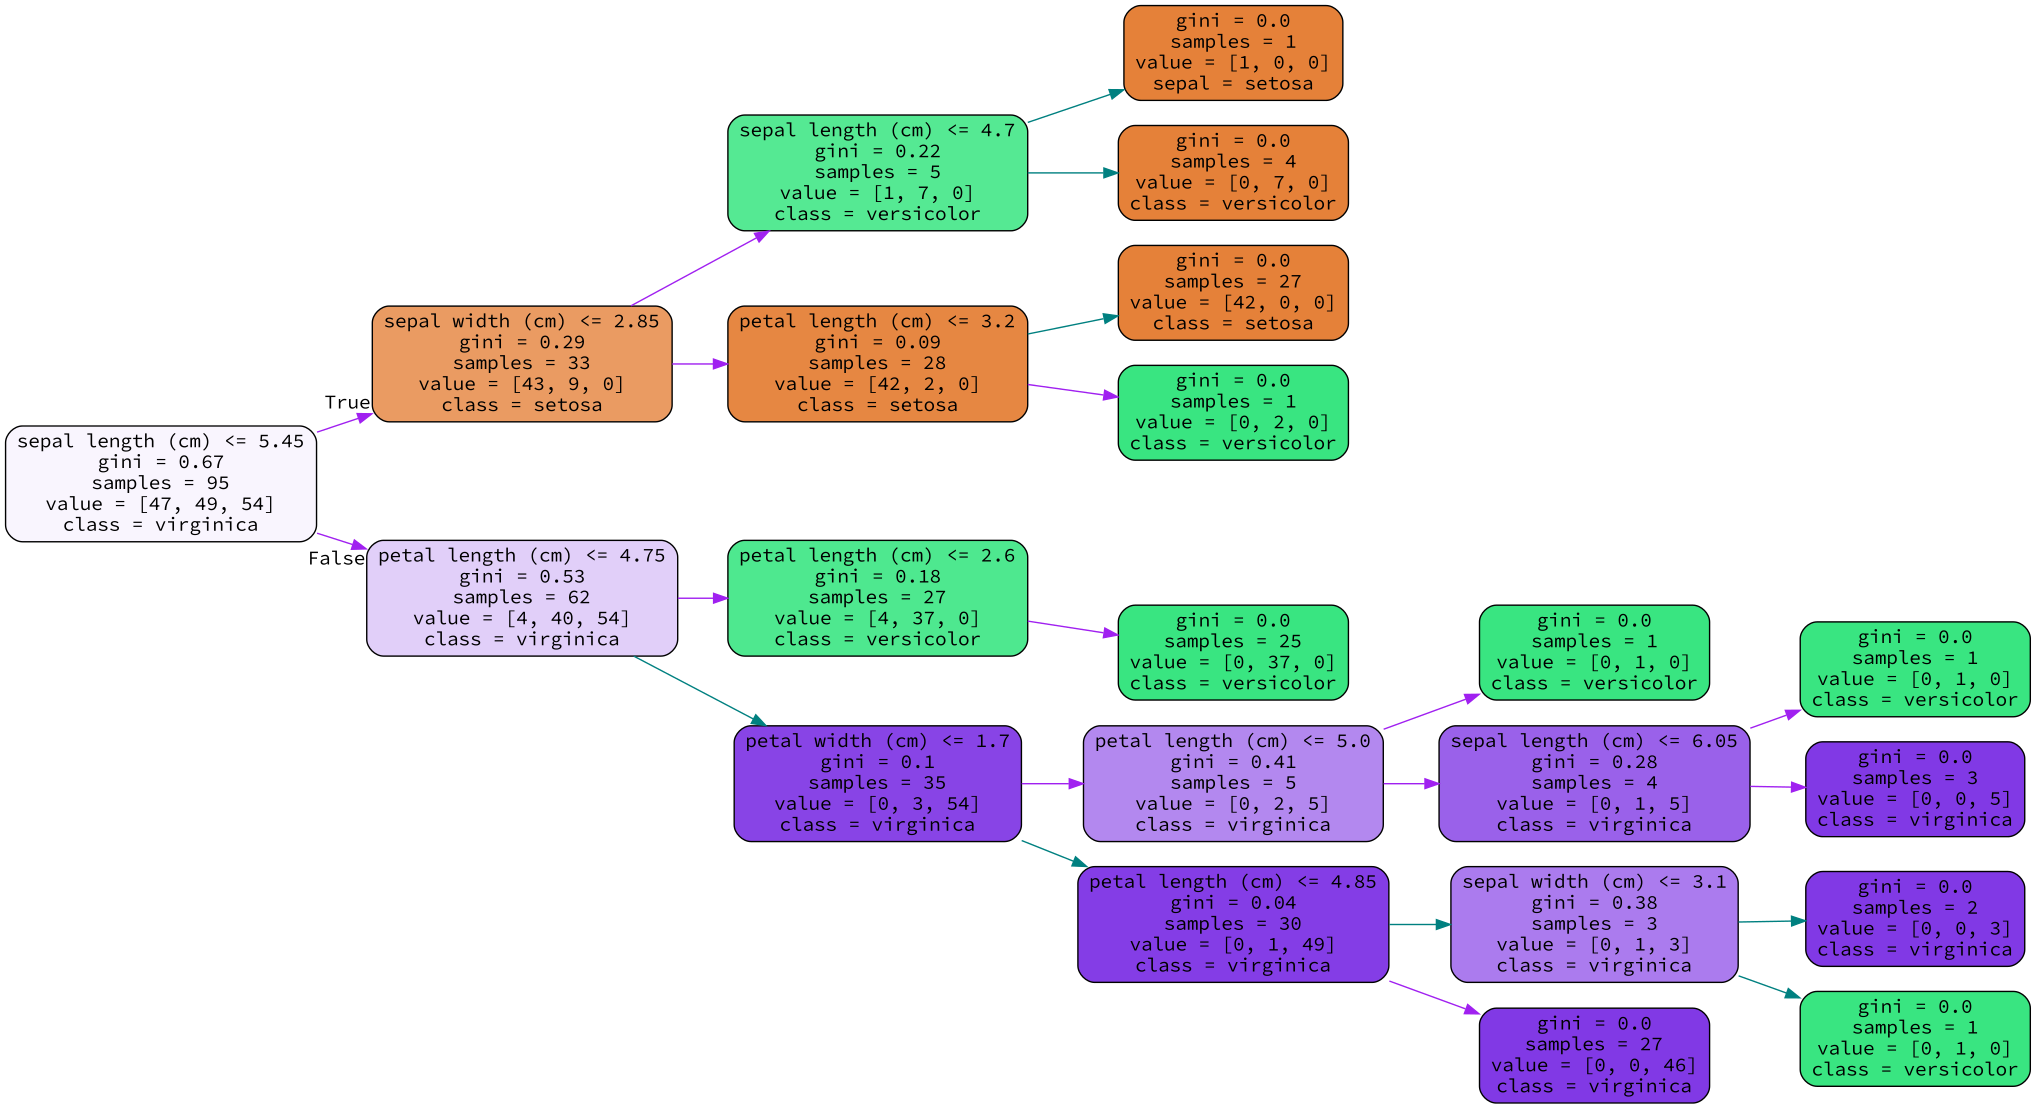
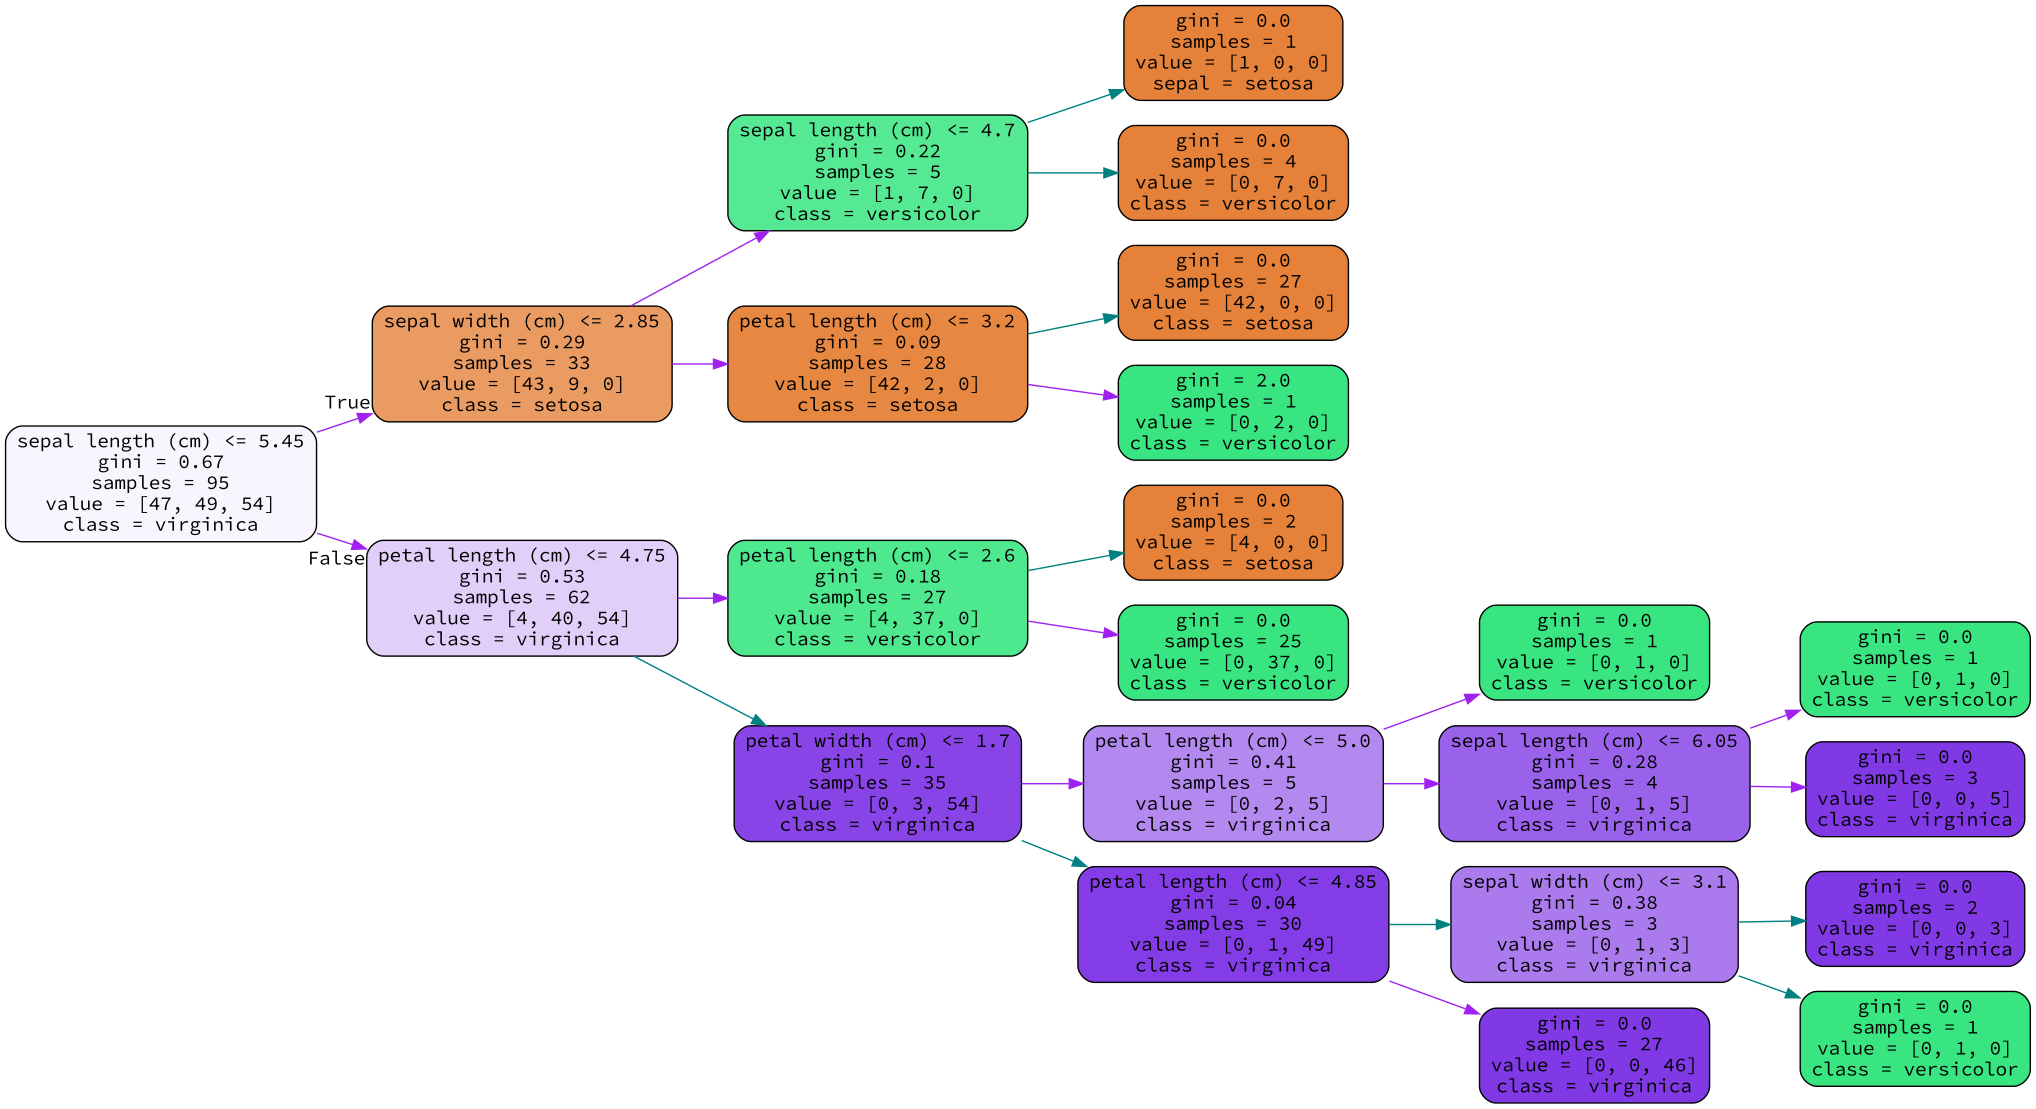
(1233, 413) -> (1233, 413)
none -> (1233, 533)
